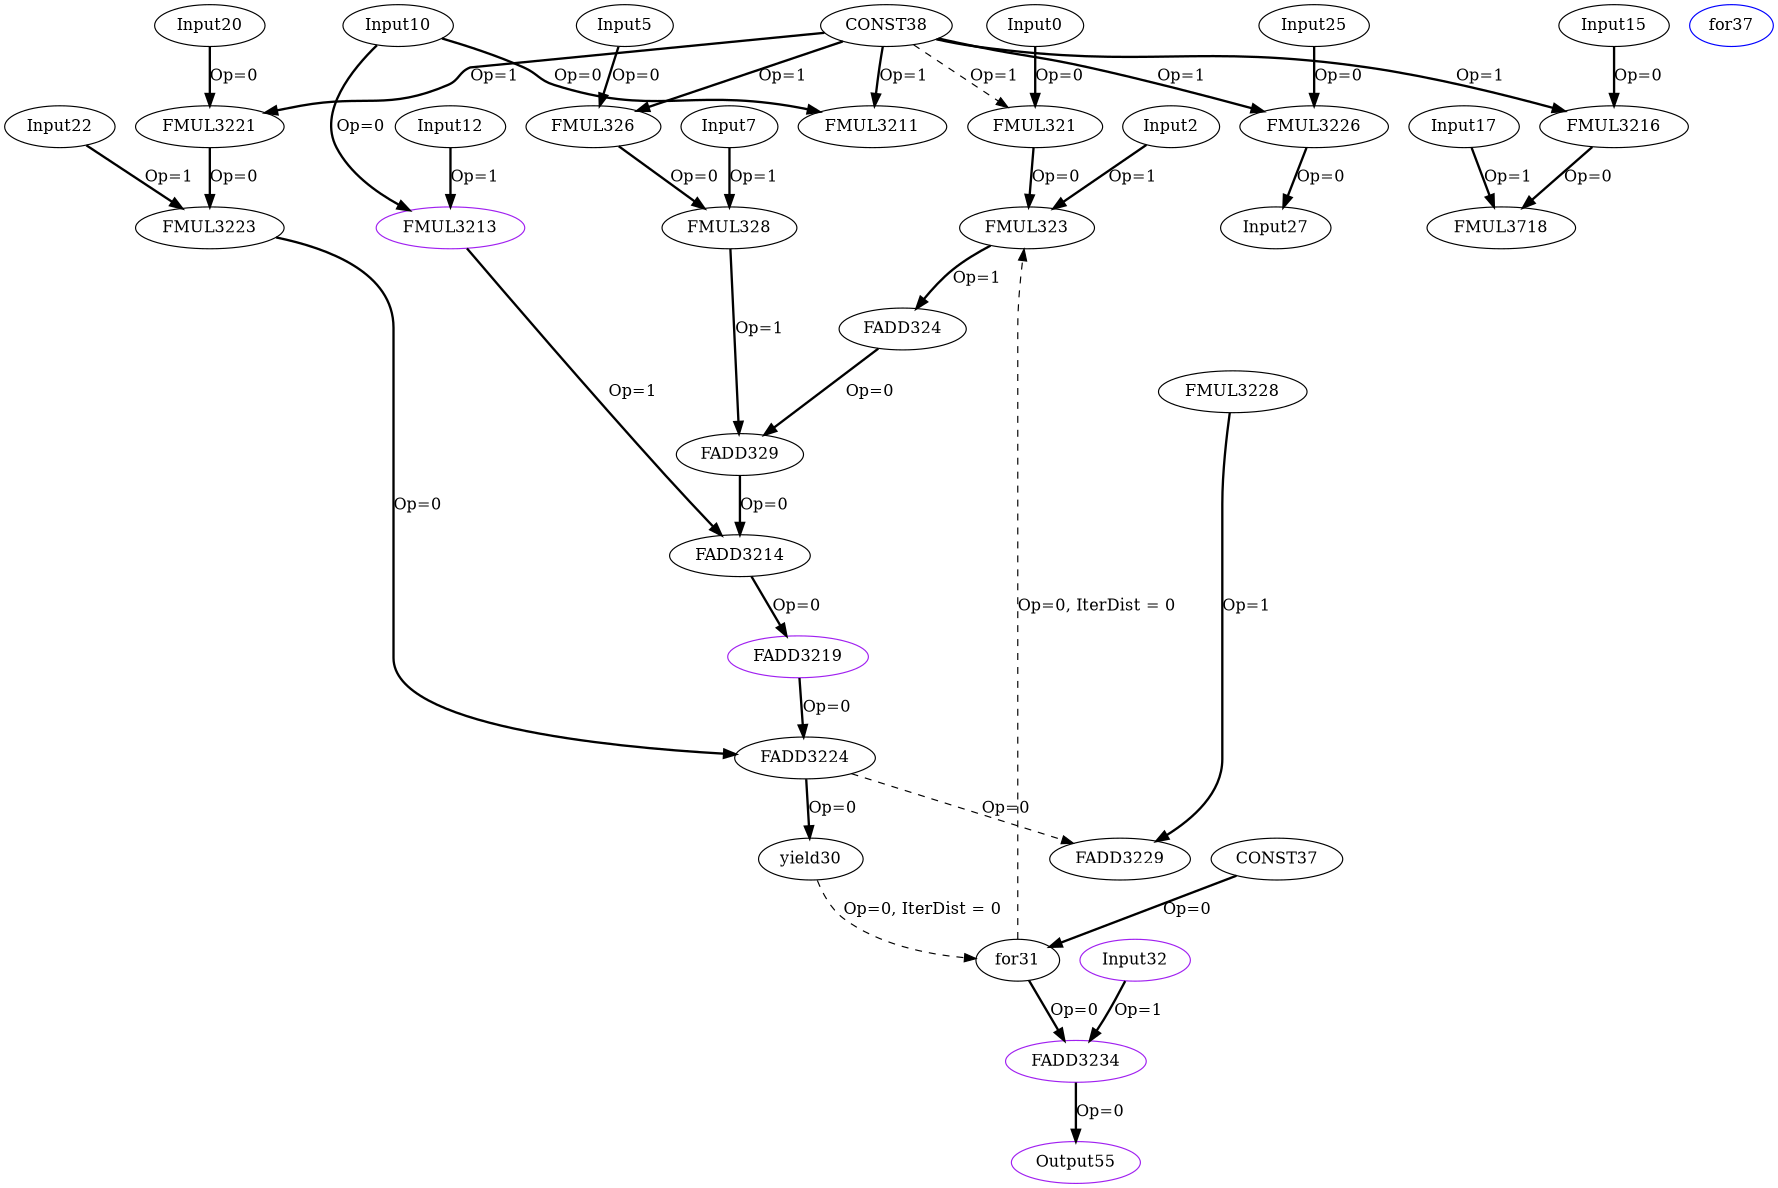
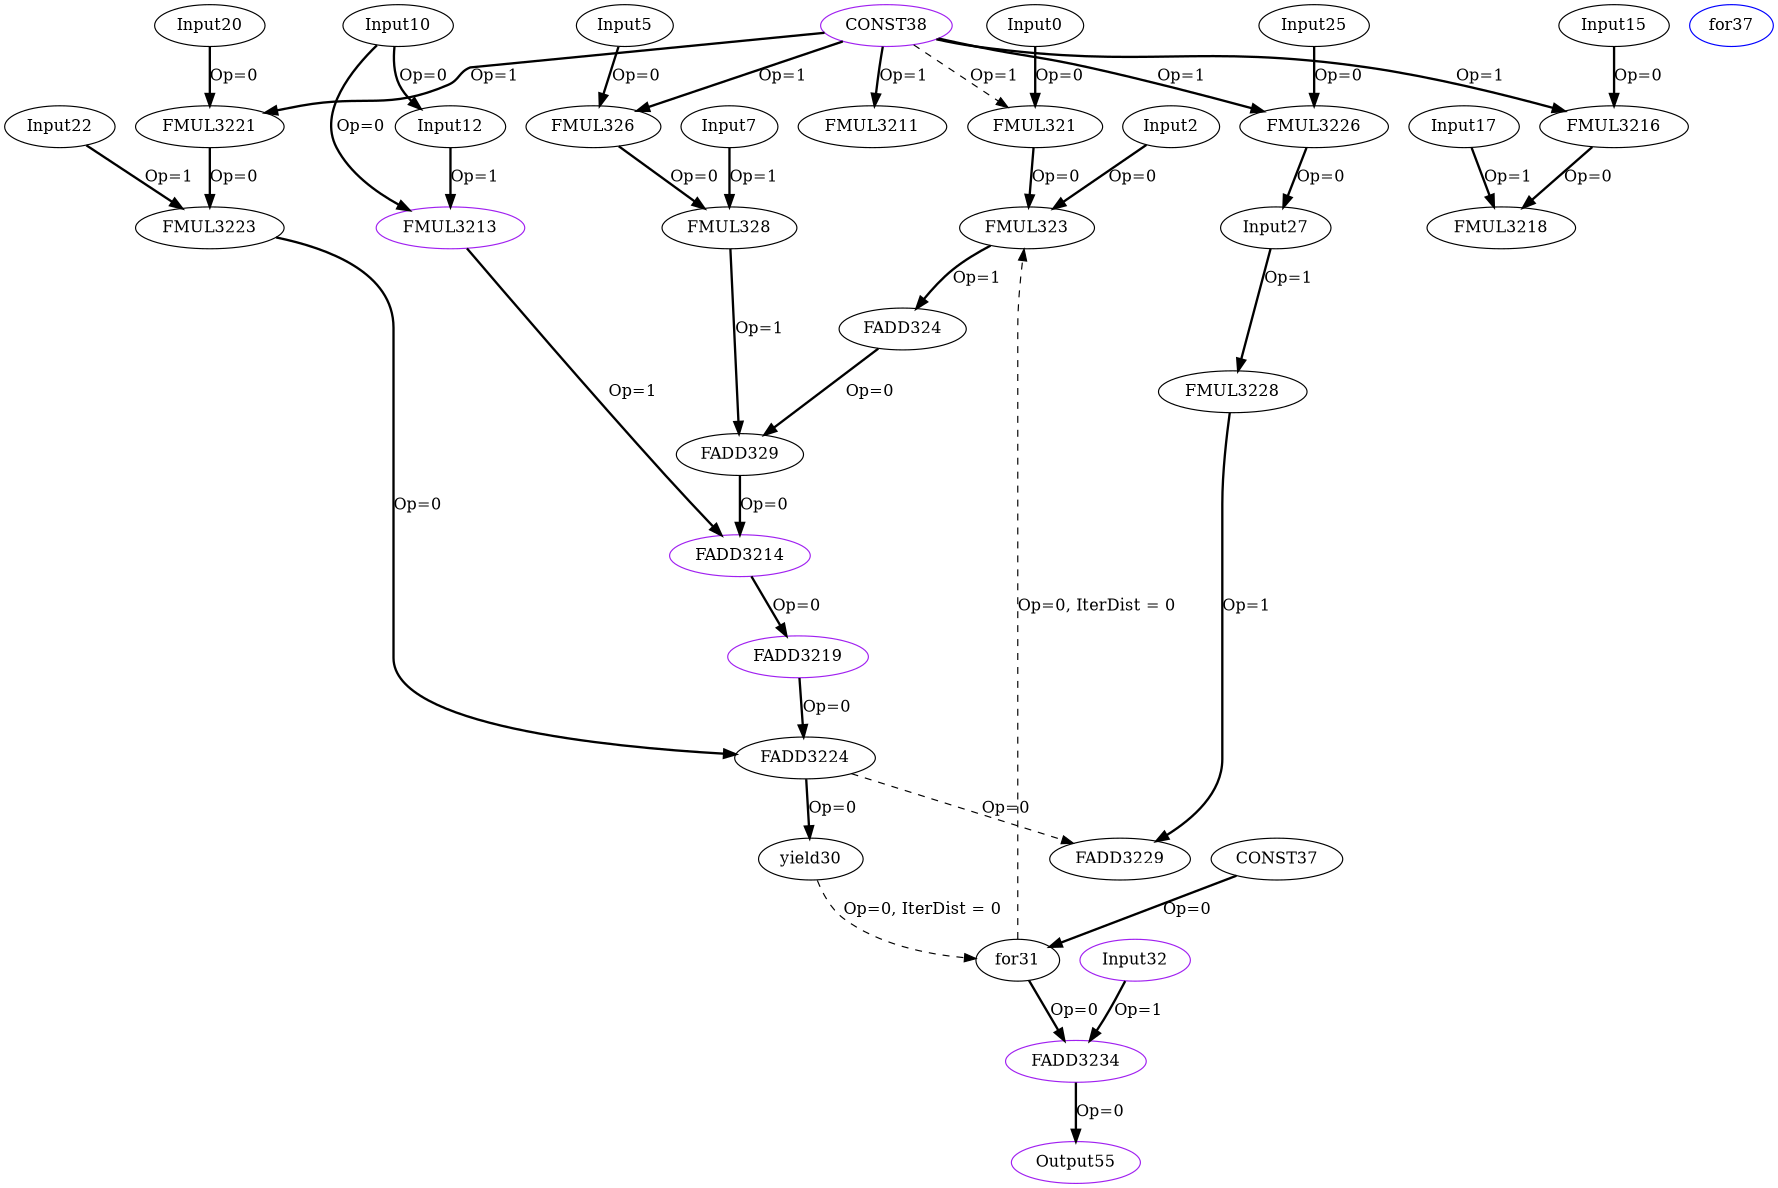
(886, 26) -> (886, 26)
(620, 99) -> (396, 76)
(1133, 177) -> (1133, 177)
(1501, 228) -> (1501, 228)
none -> (1256, 304)
(740, 556) -> (740, 556)
